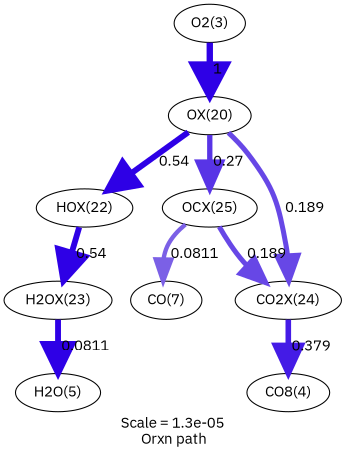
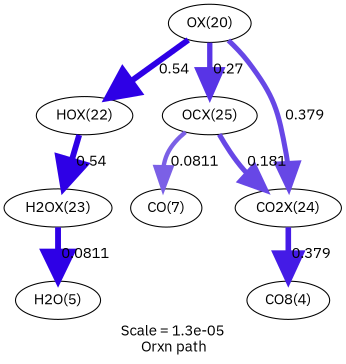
(210, 23) -> none
(303, 208) -> (303, 116)
(265, 254) -> (265, 162)
